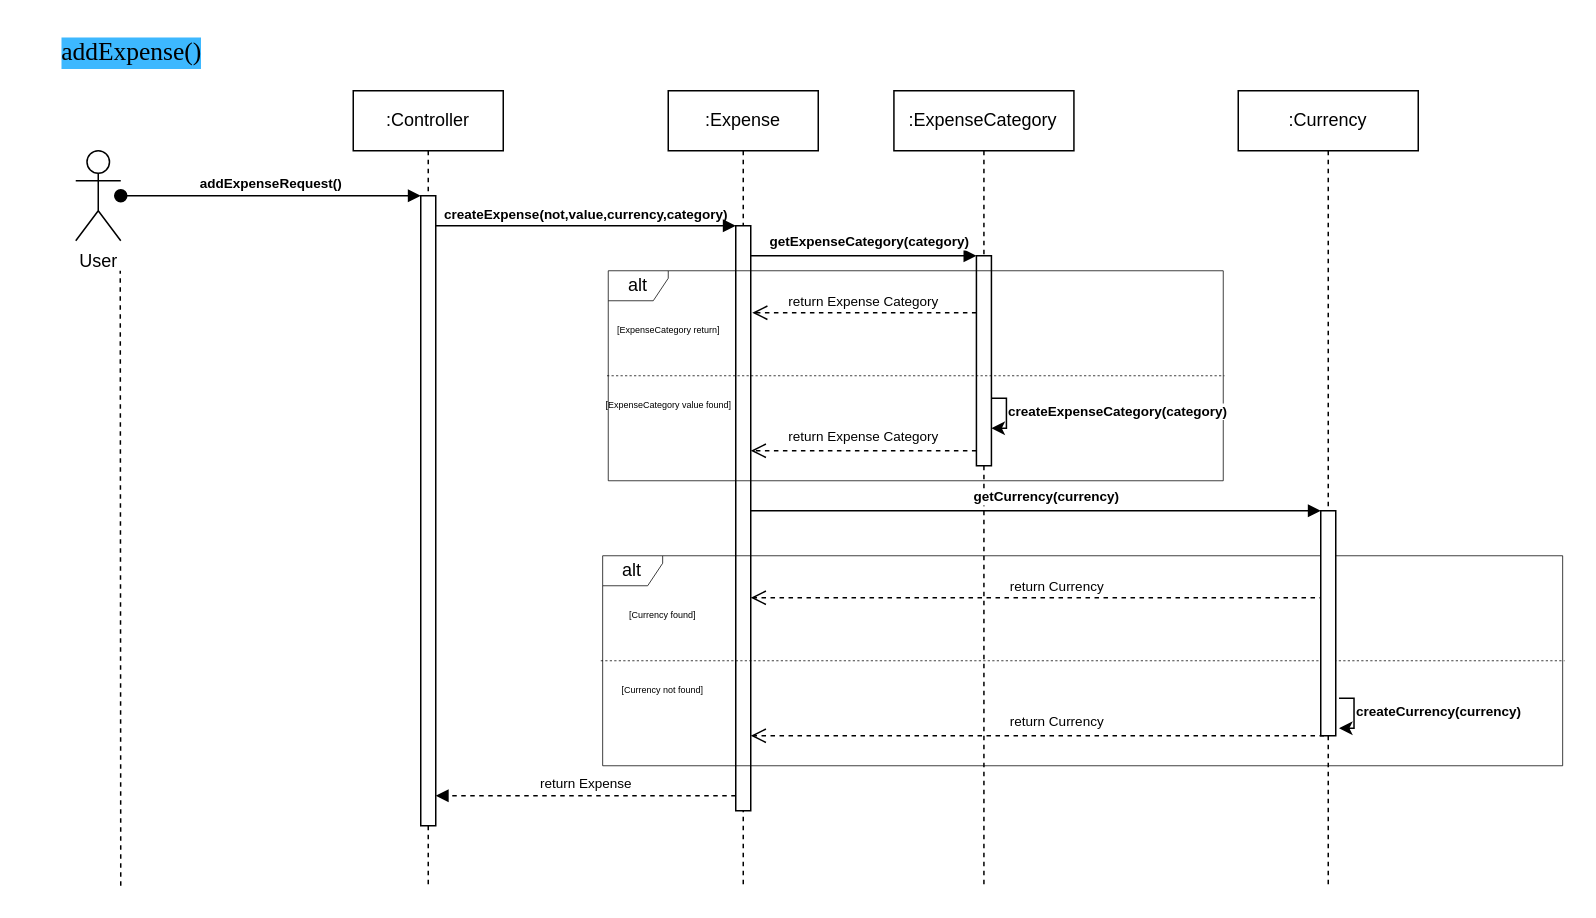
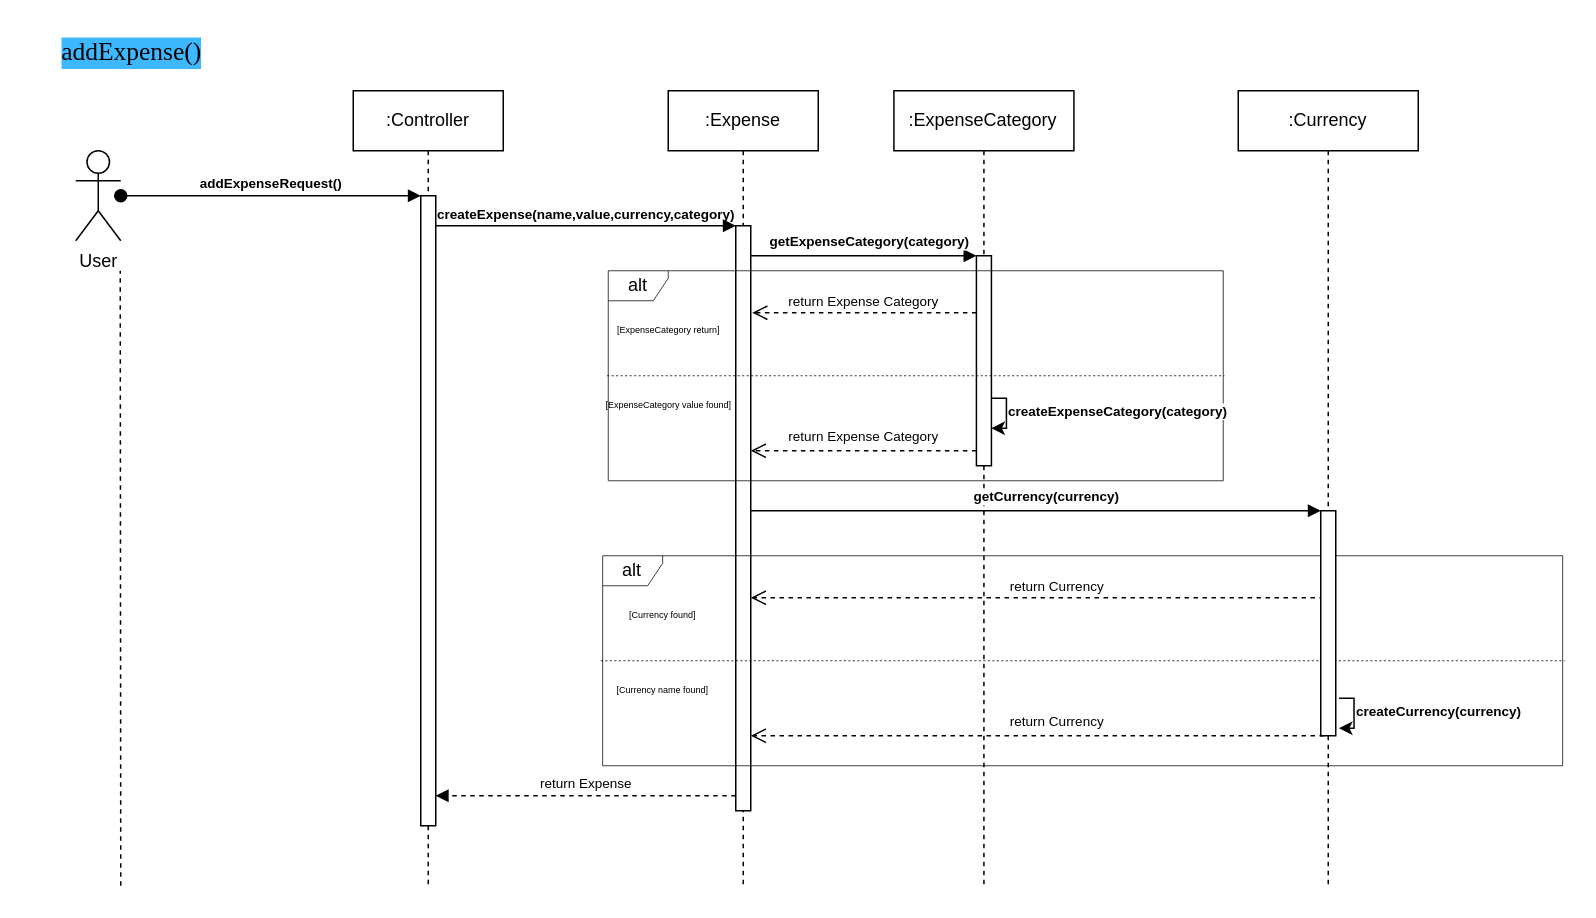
(587, 215) -> (587, 215)
(663, 691) -> (663, 691)
